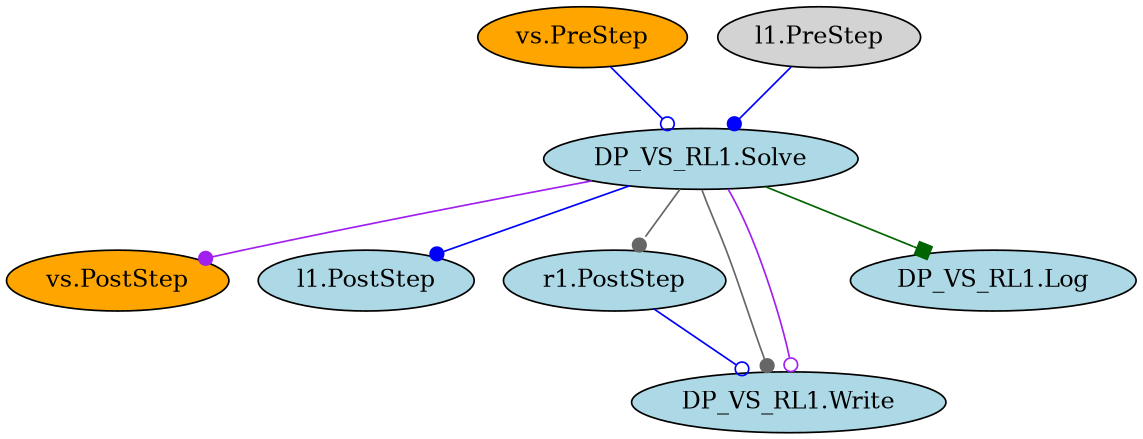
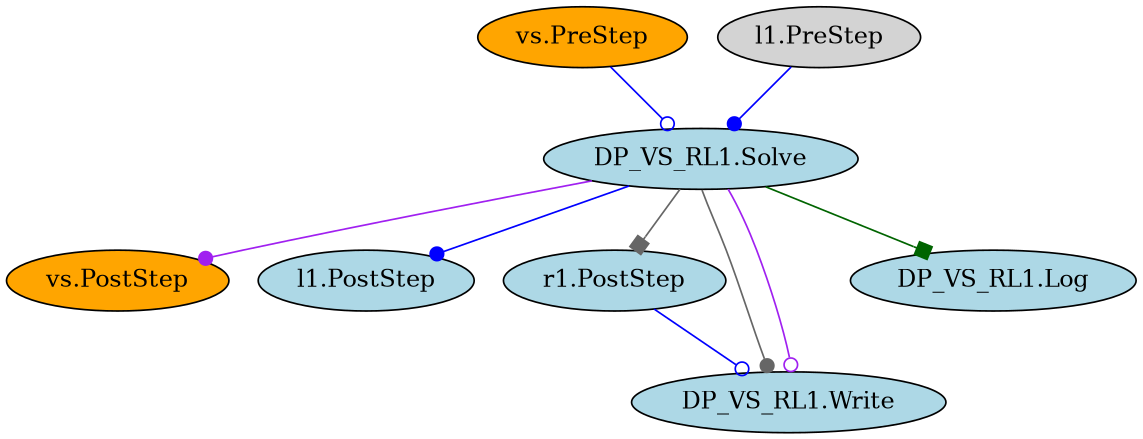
(663, 213) -> (663, 213)
